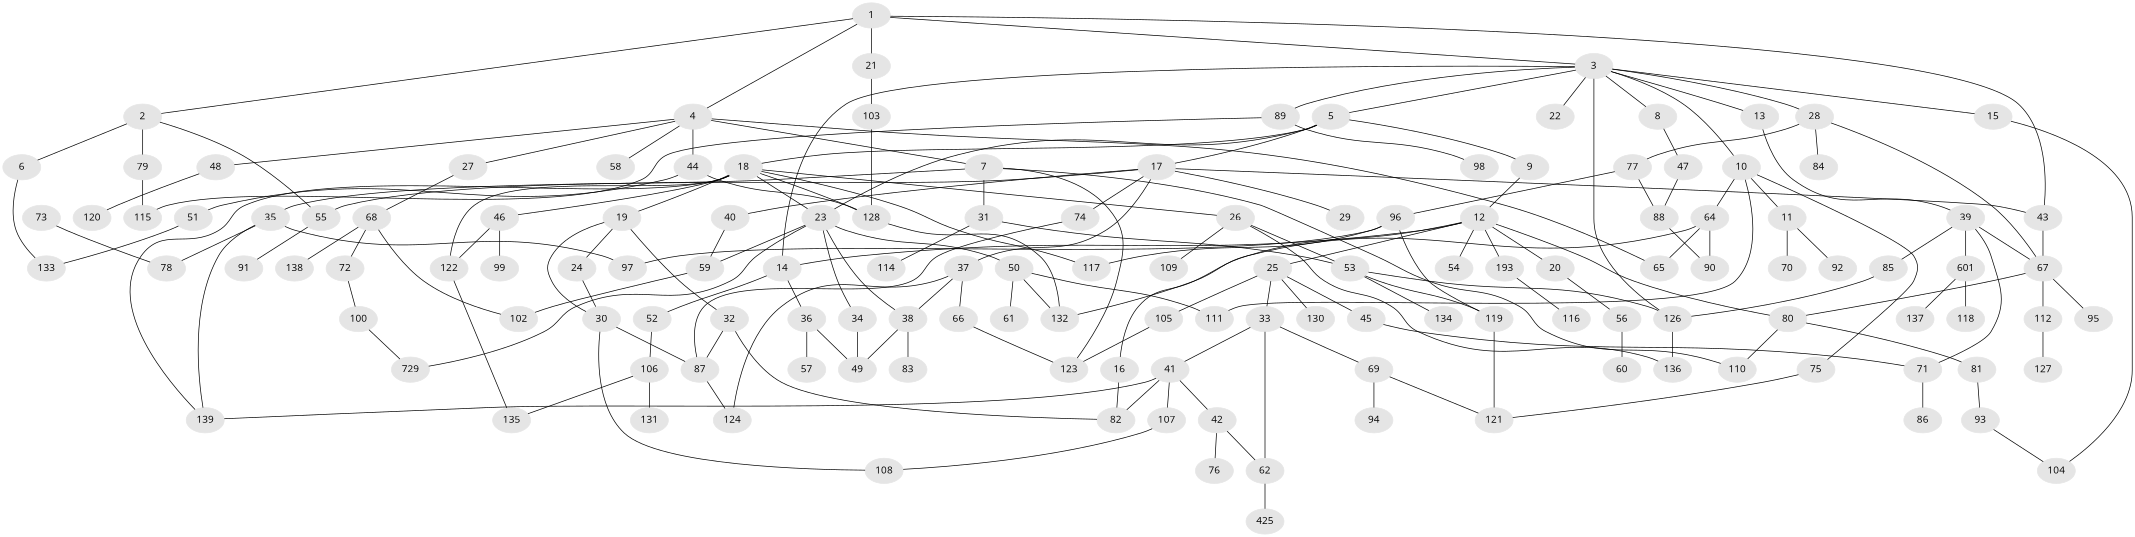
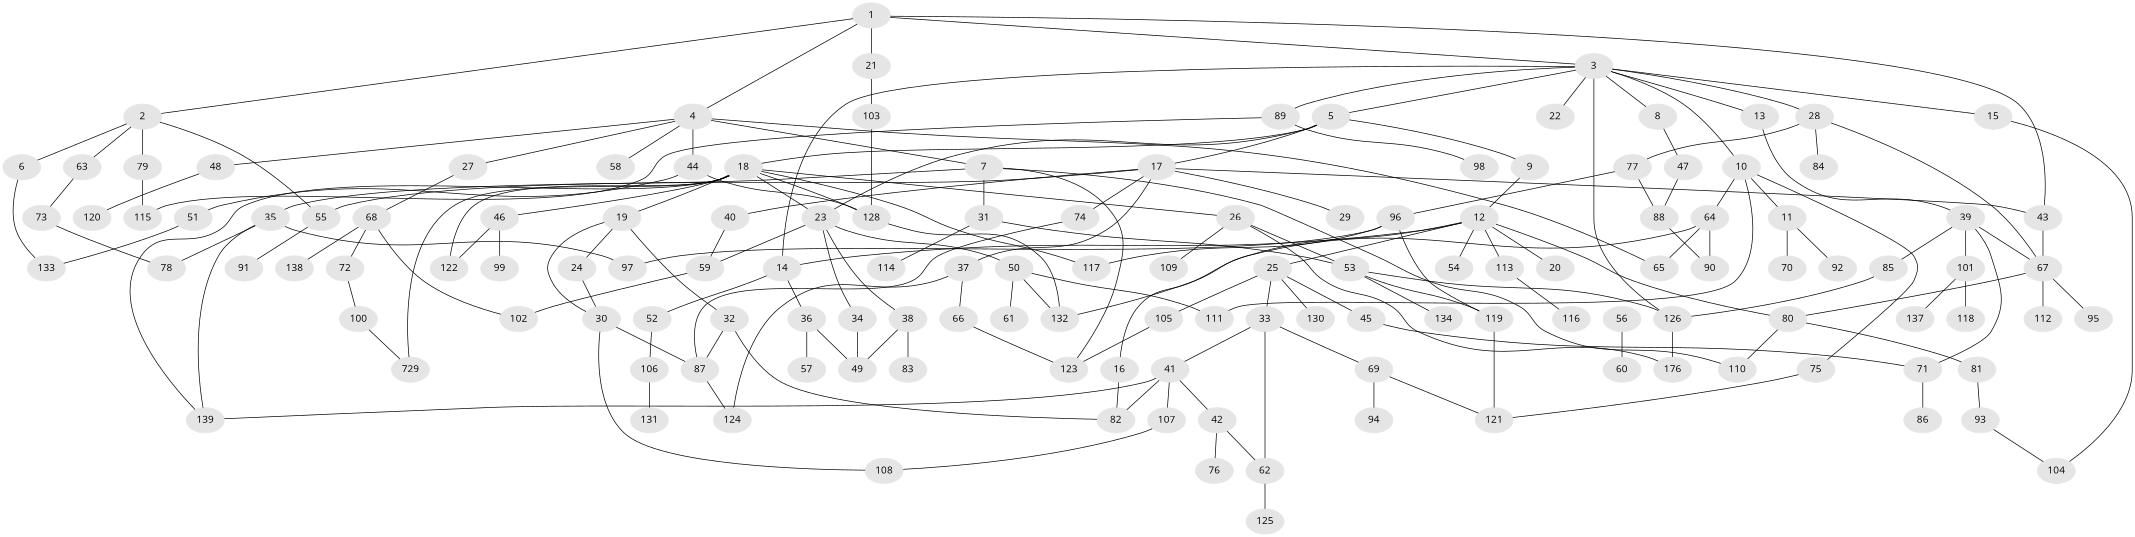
none -> (82, 167)
(1505, 268) -> (1505, 268)
(1966, 268) -> (1966, 268)
(1580, 287) -> none
(936, 294) -> none
(620, 295) -> (455, 205)
(1673, 370) -> (1673, 370)
(2043, 370) -> none
(512, 420) -> none
(1265, 521) -> (1265, 521)
